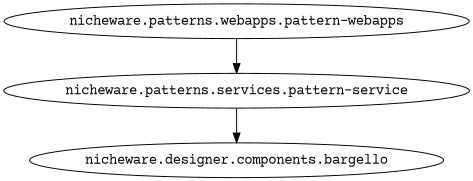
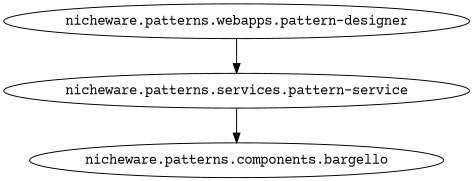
(237, 21) -> (237, 21)
(237, 160) -> (237, 160)
